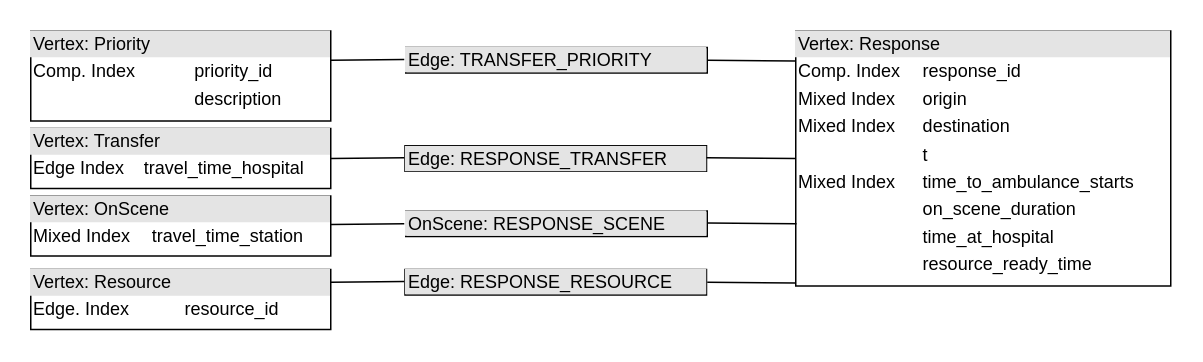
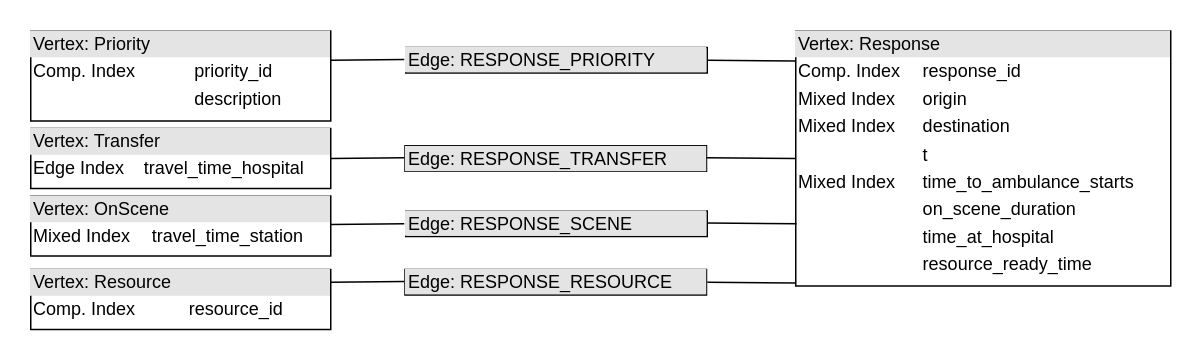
(517, 58) -> (517, 58)
(517, 222) -> (502, 222)
(135, 291) -> (135, 291)
